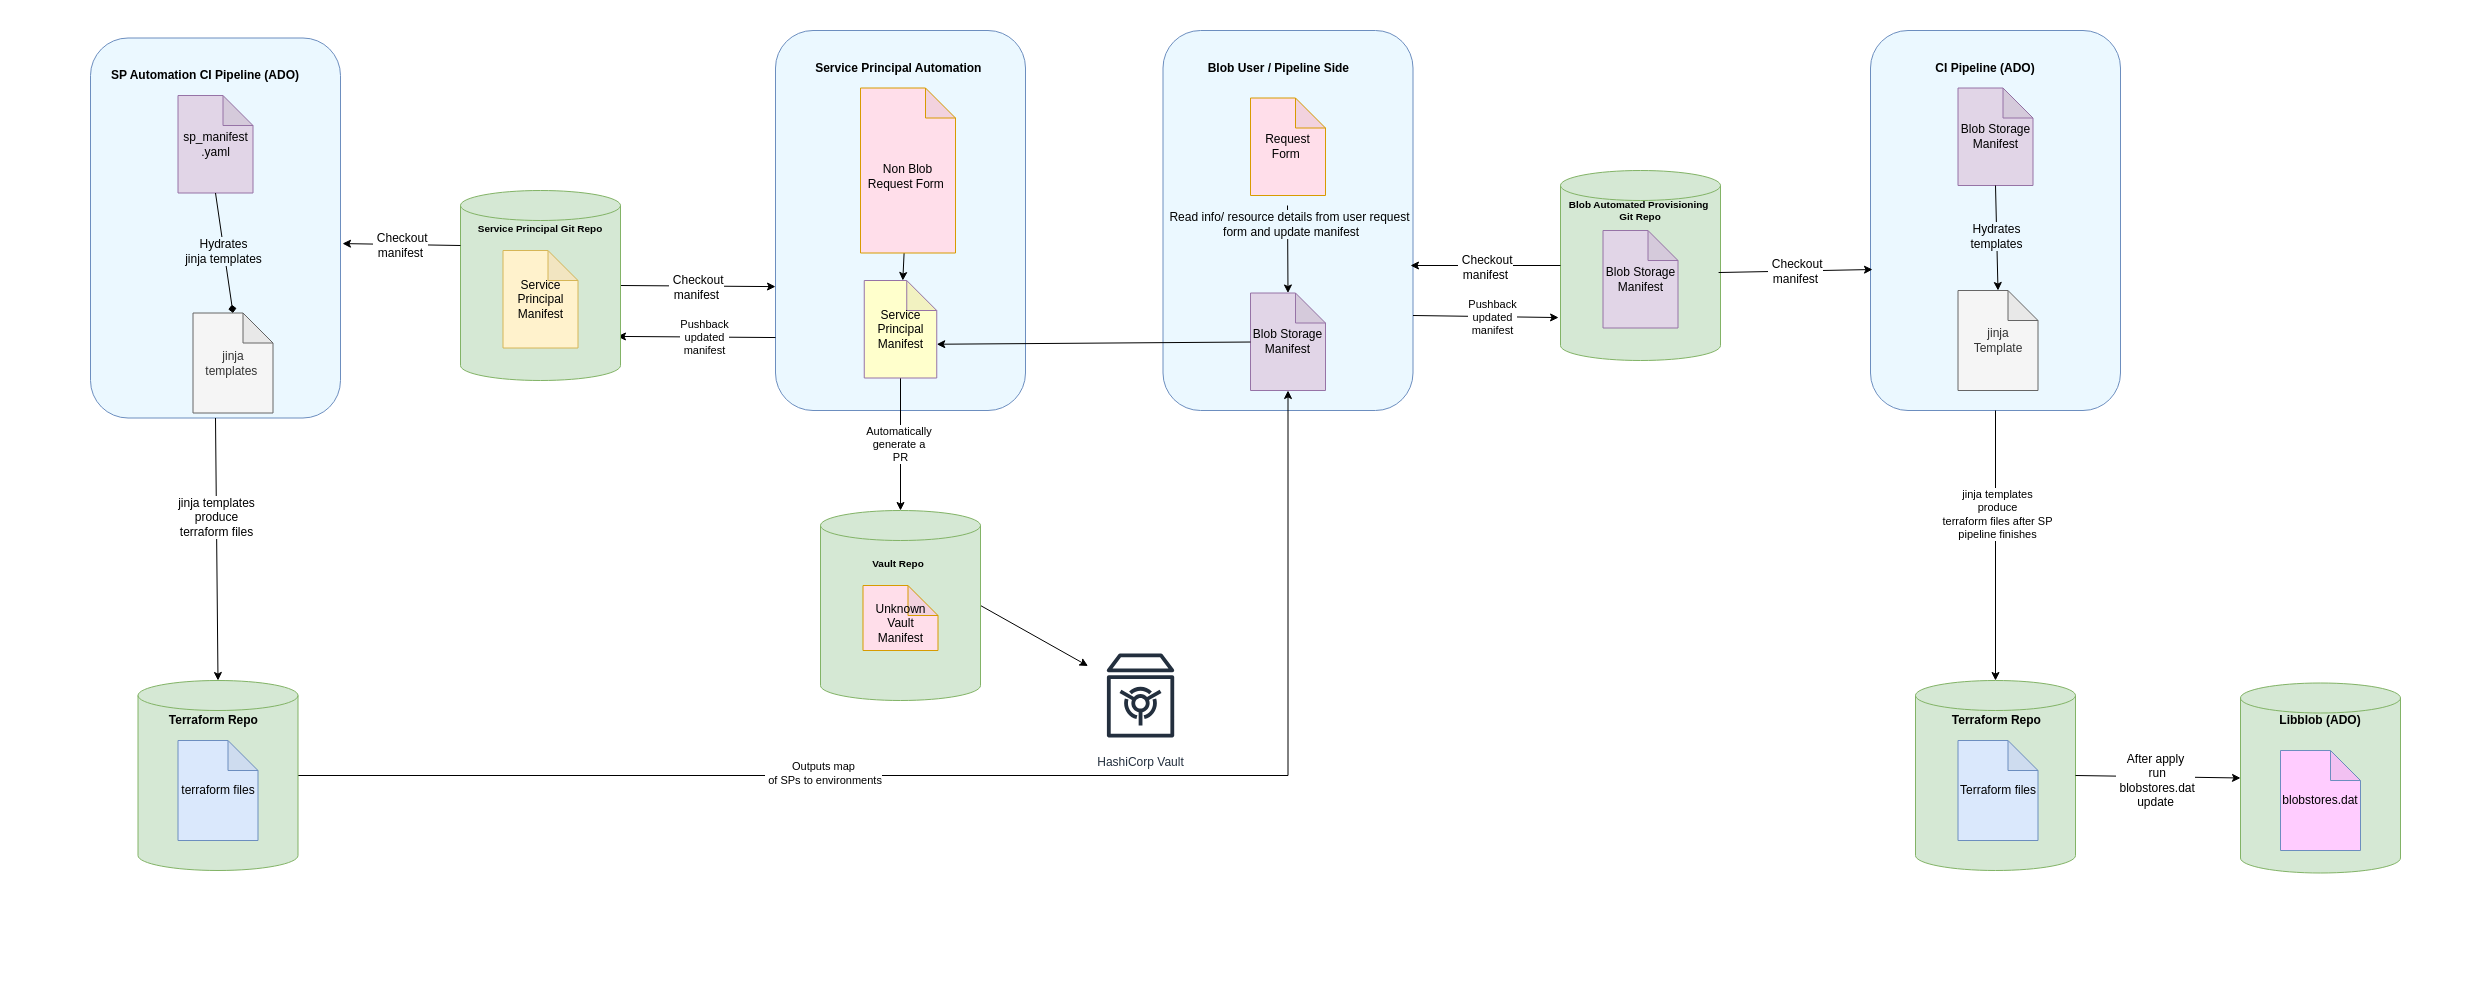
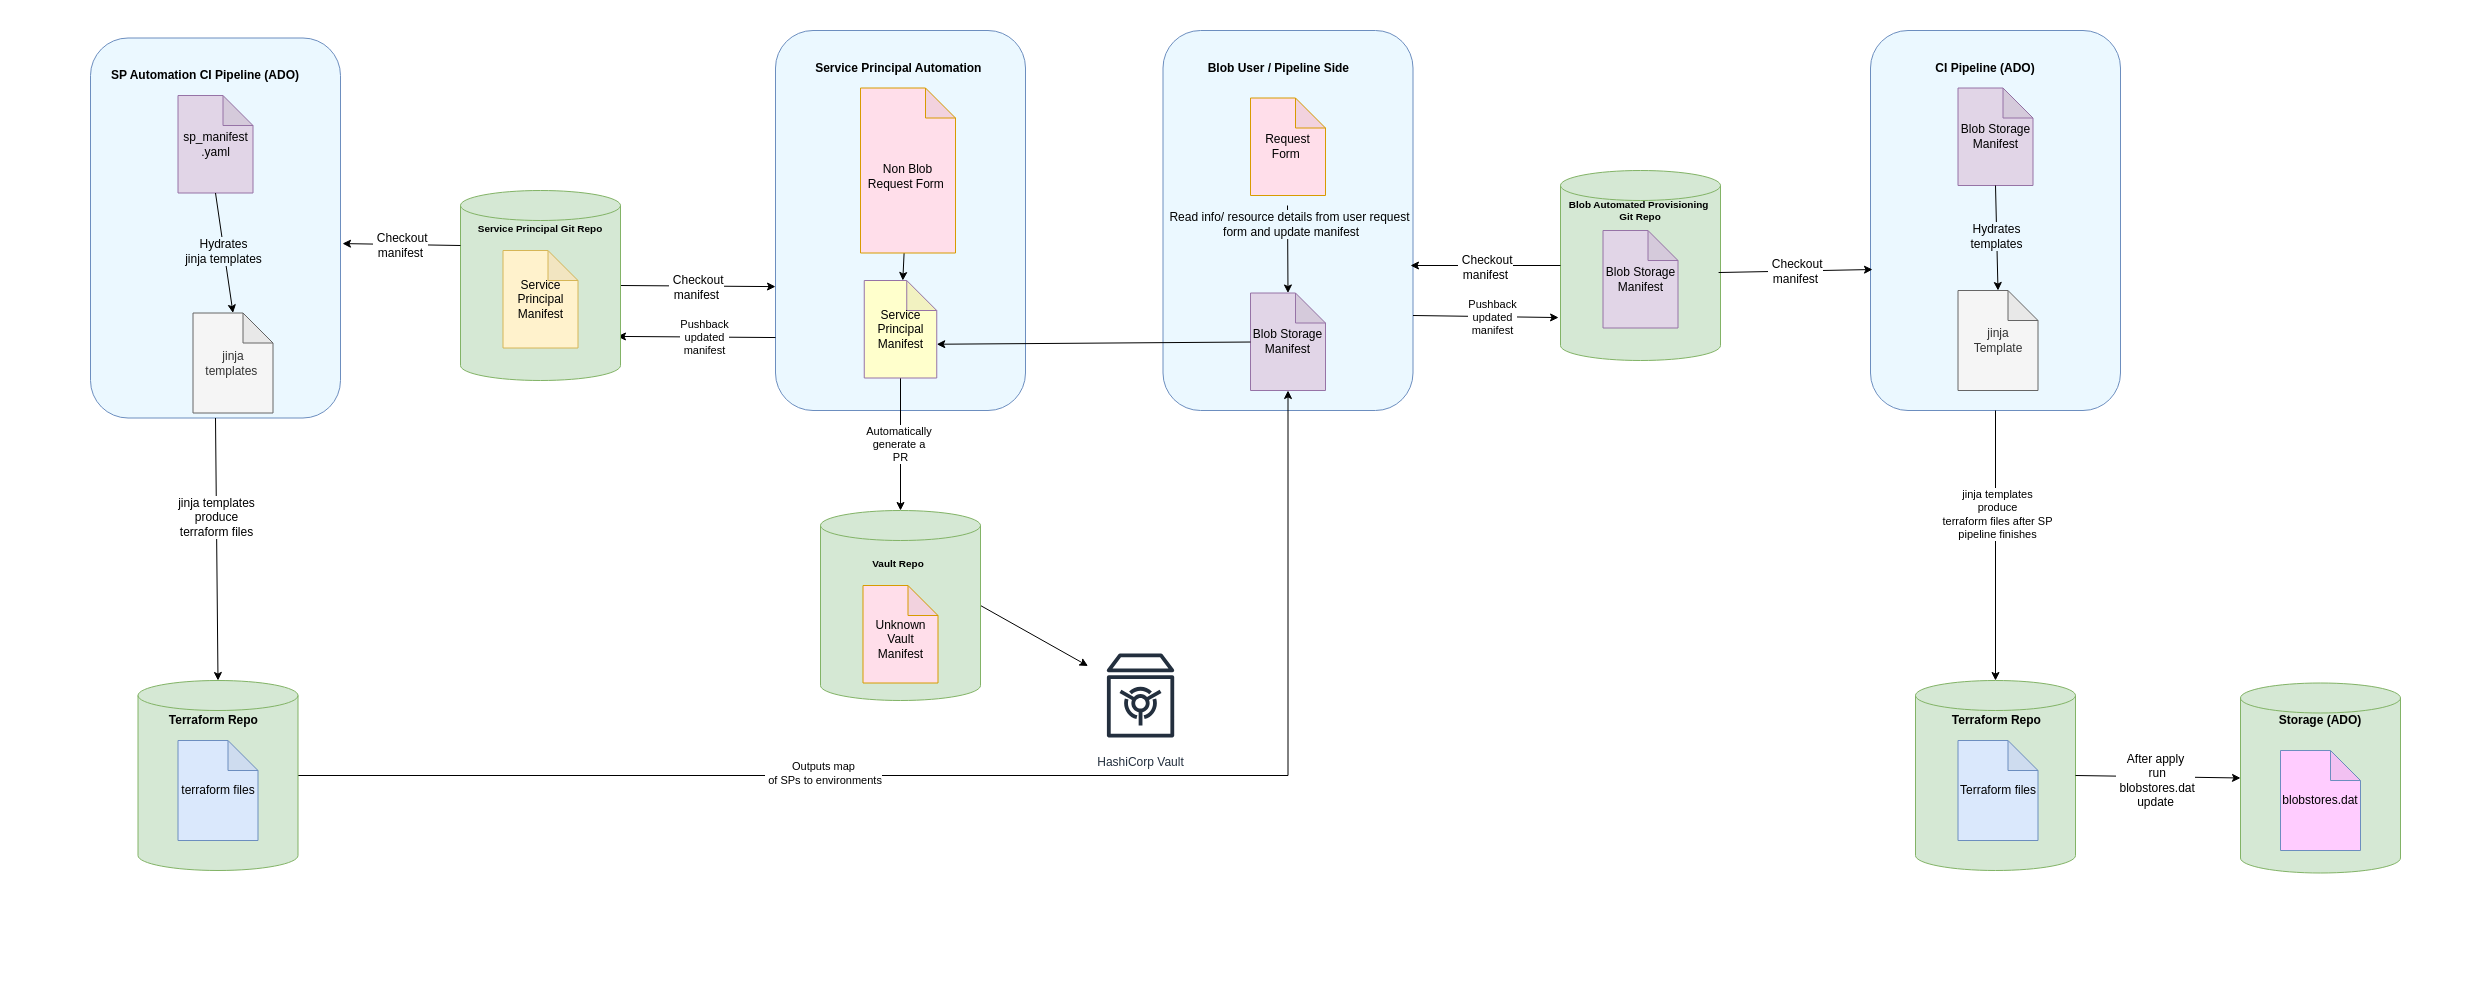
(232, 304) -> (232, 305)
(901, 618) -> (901, 634)
(2321, 721) -> (2321, 721)
